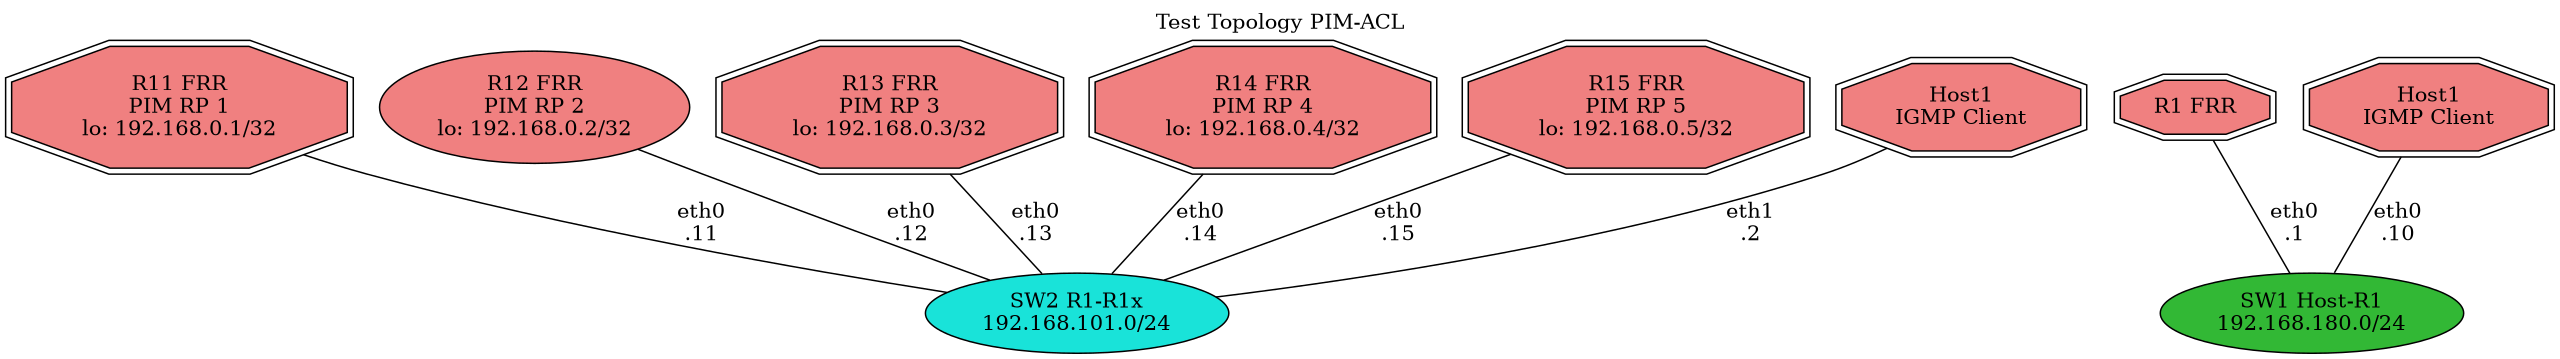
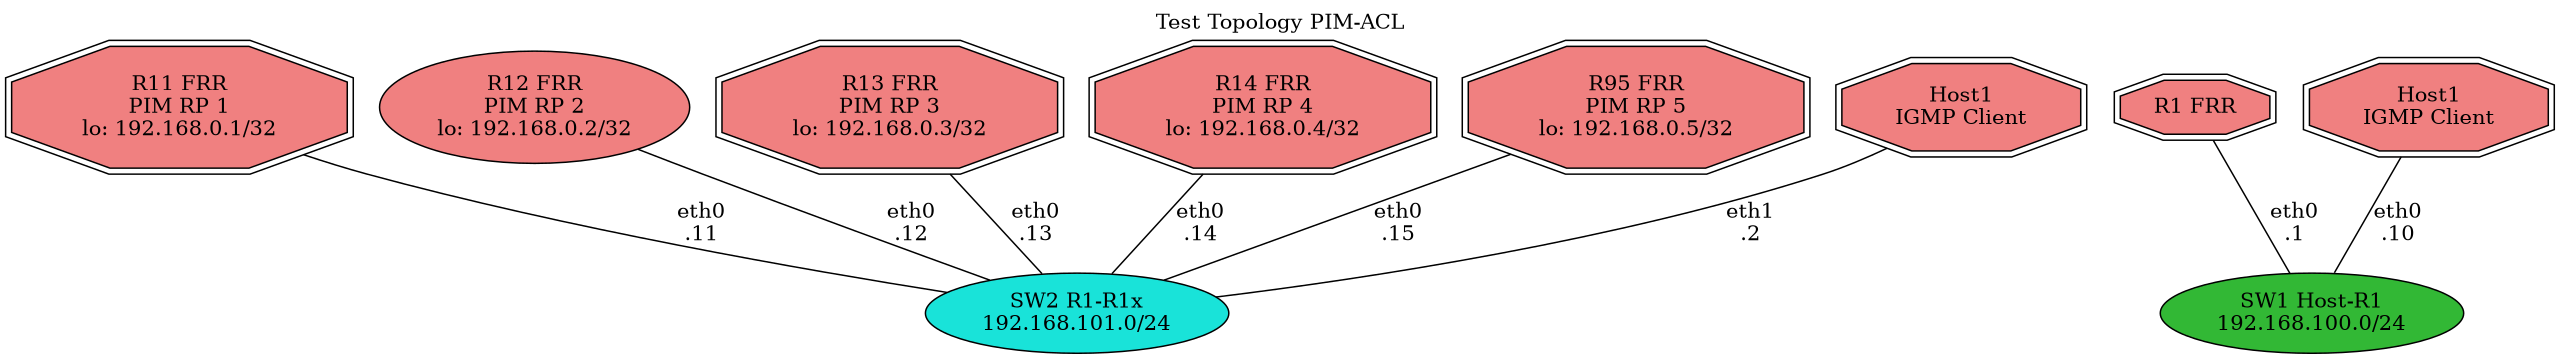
(1636, 107) -> (1636, 107)
(2312, 313) -> (2312, 313)
